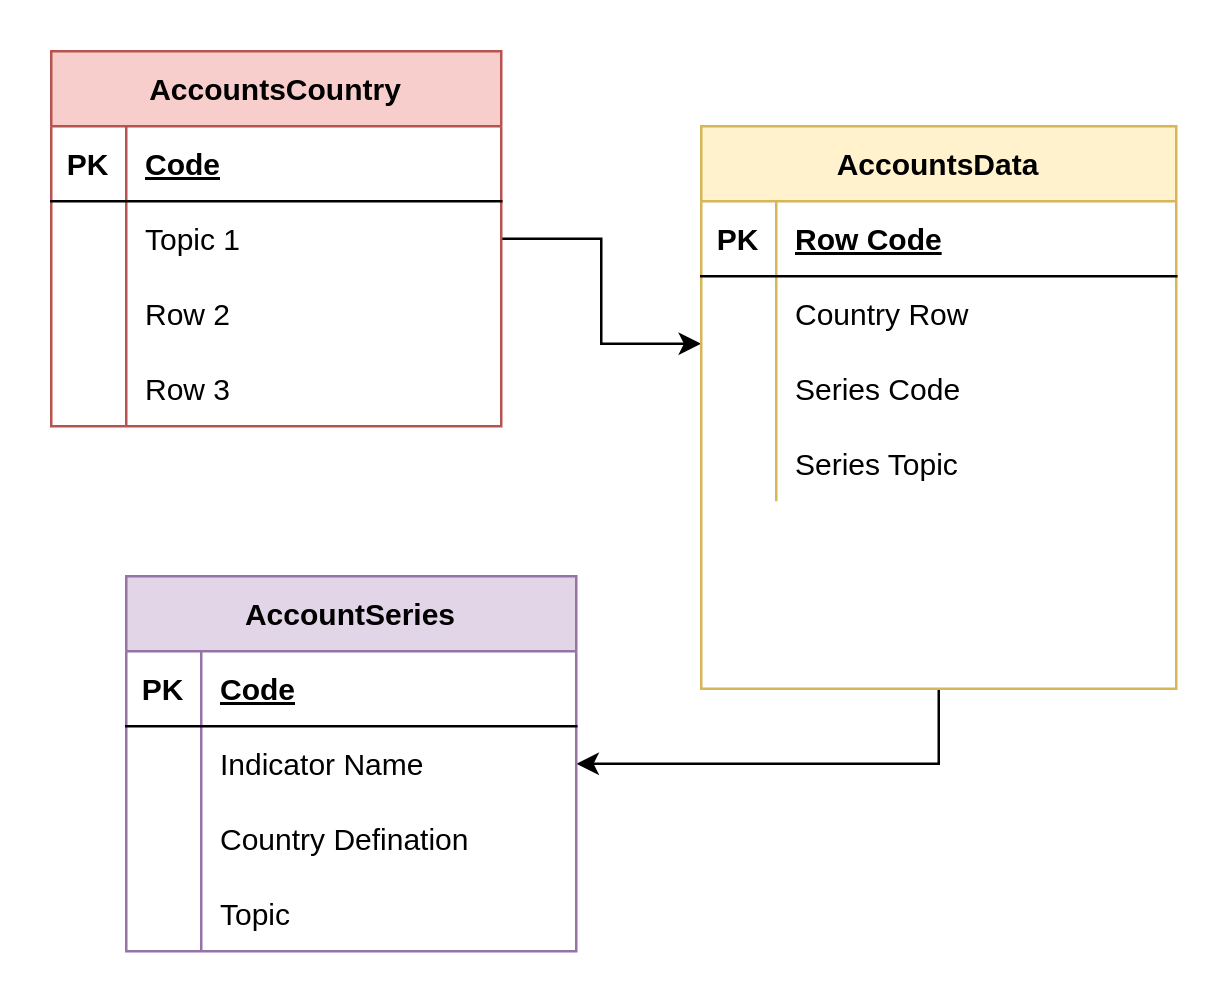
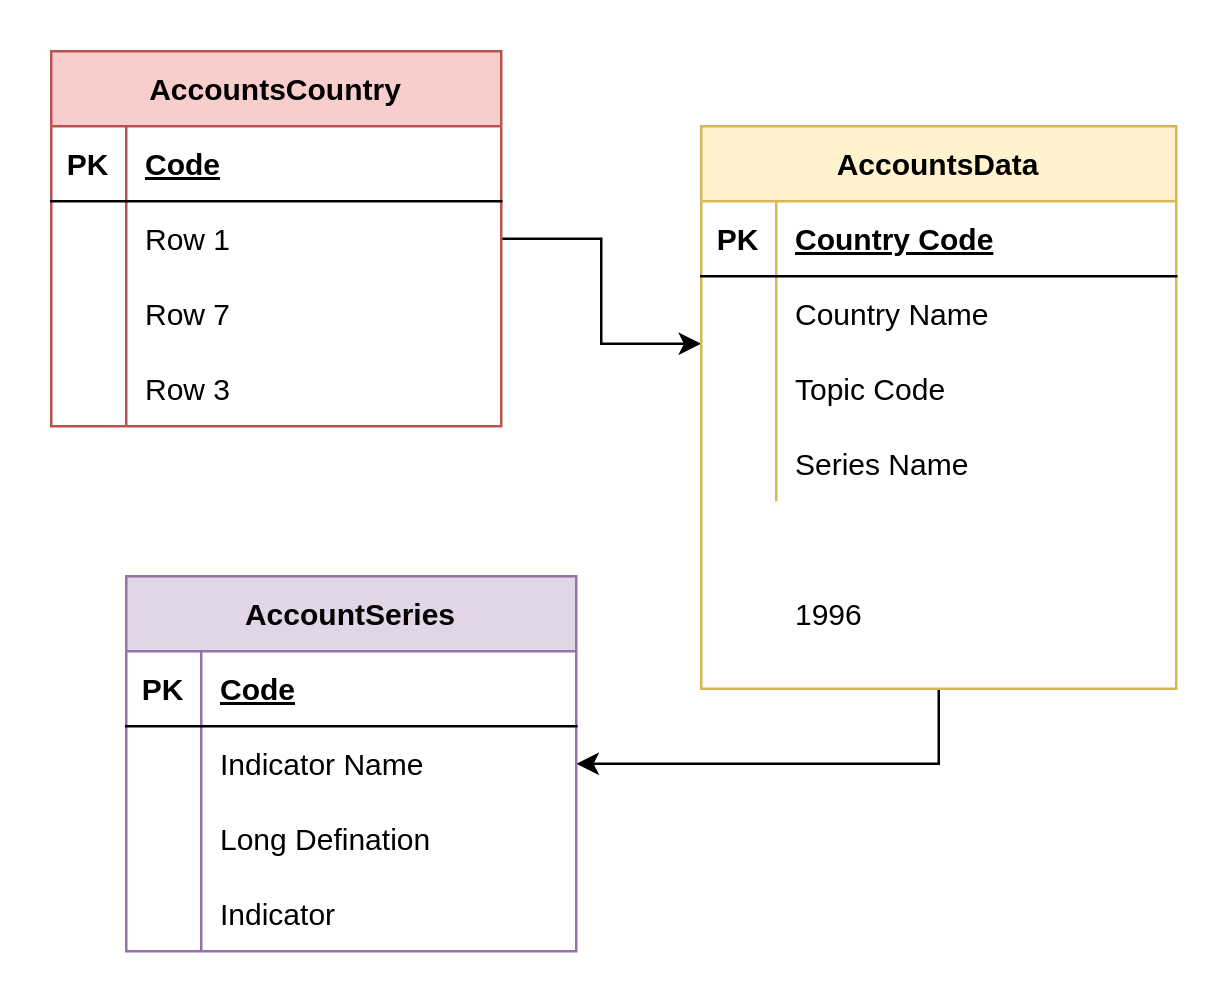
(196, 240) -> (183, 240)
(858, 240) -> (892, 240)
(183, 315) -> (183, 315)
(884, 315) -> (892, 315)
(880, 390) -> (871, 390)
(884, 465) -> (880, 465)
none -> (964, 614)
(360, 840) -> (334, 840)
(258, 915) -> (292, 915)
